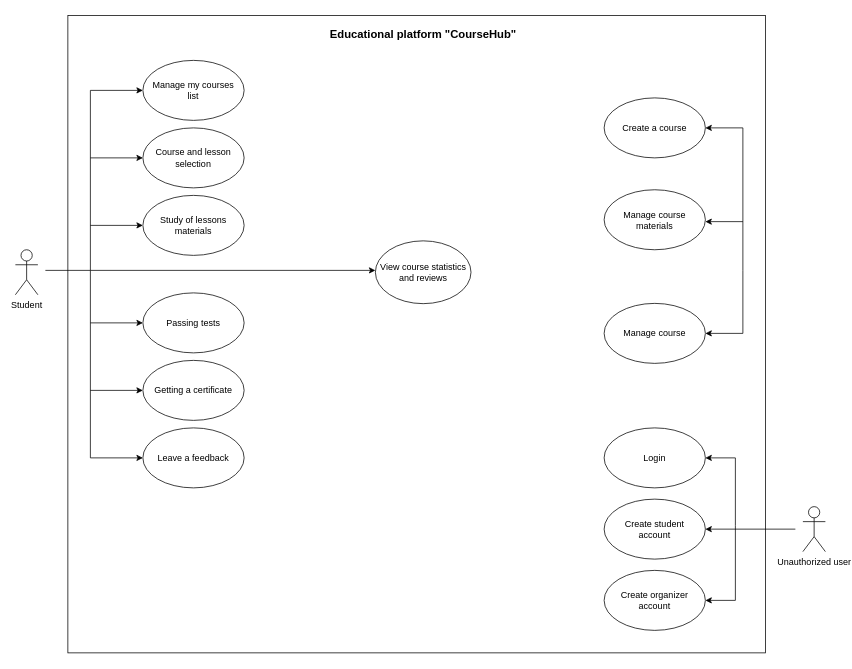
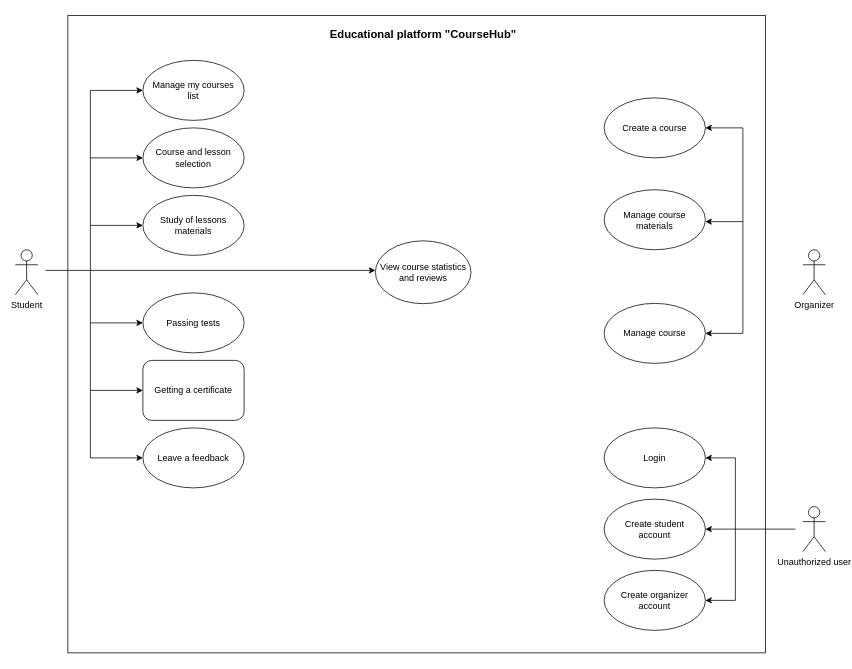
none -> (814, 272)
(194, 390) -> (194, 390)
